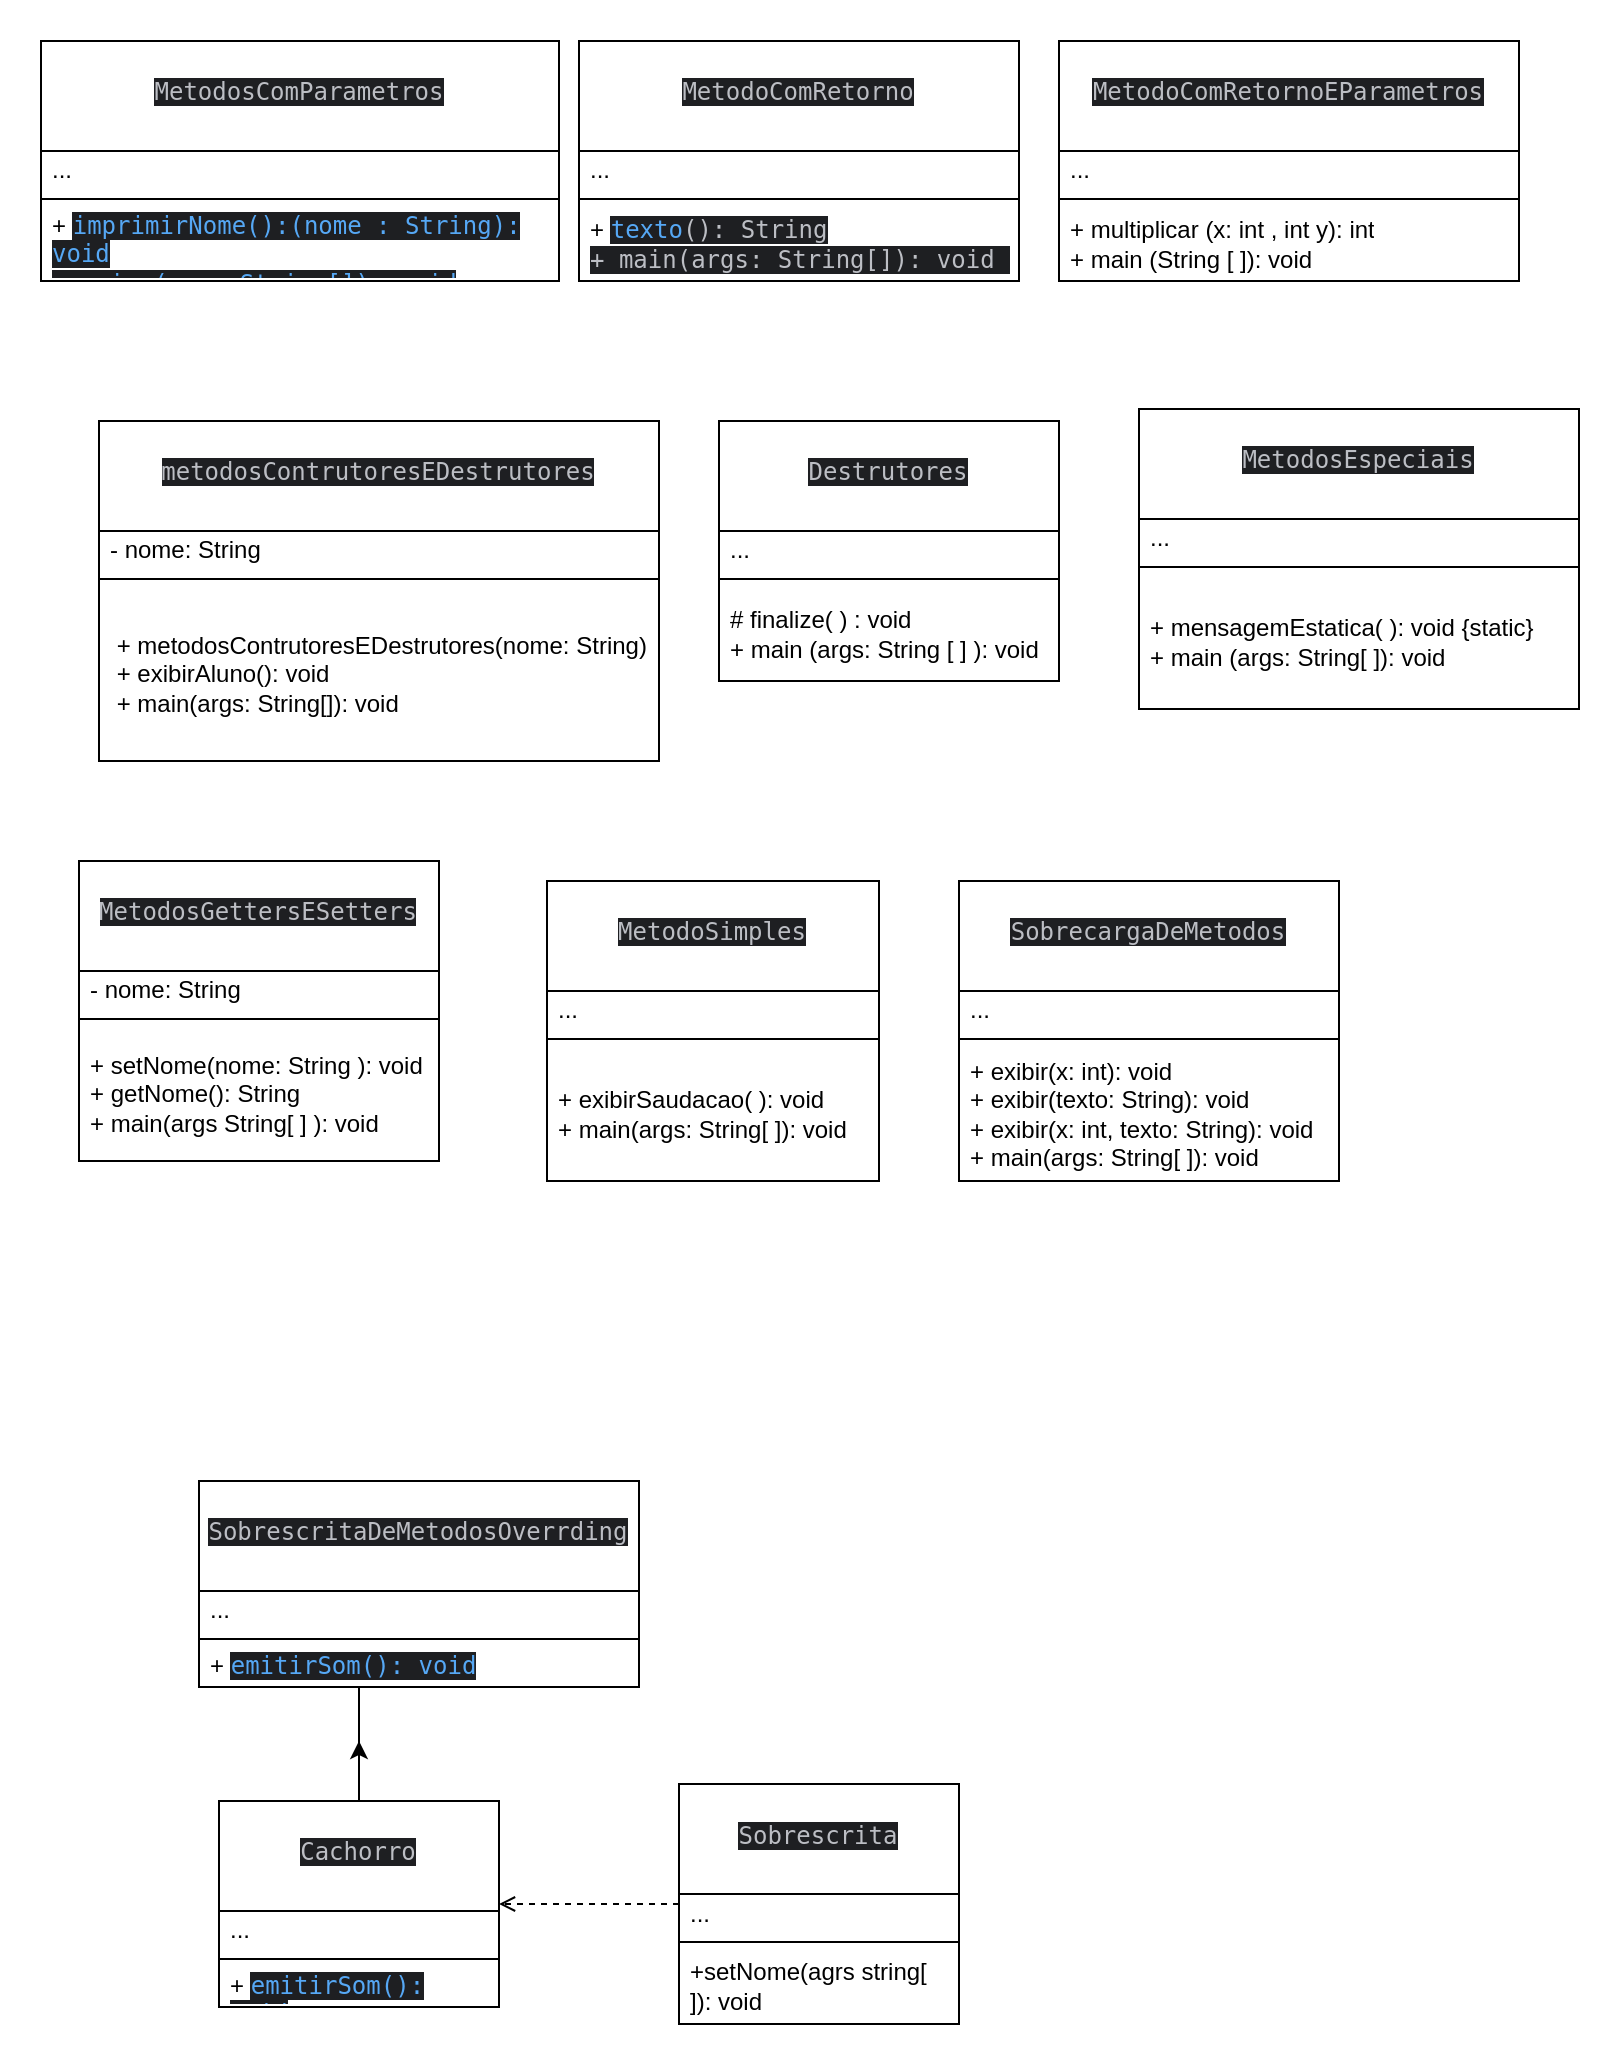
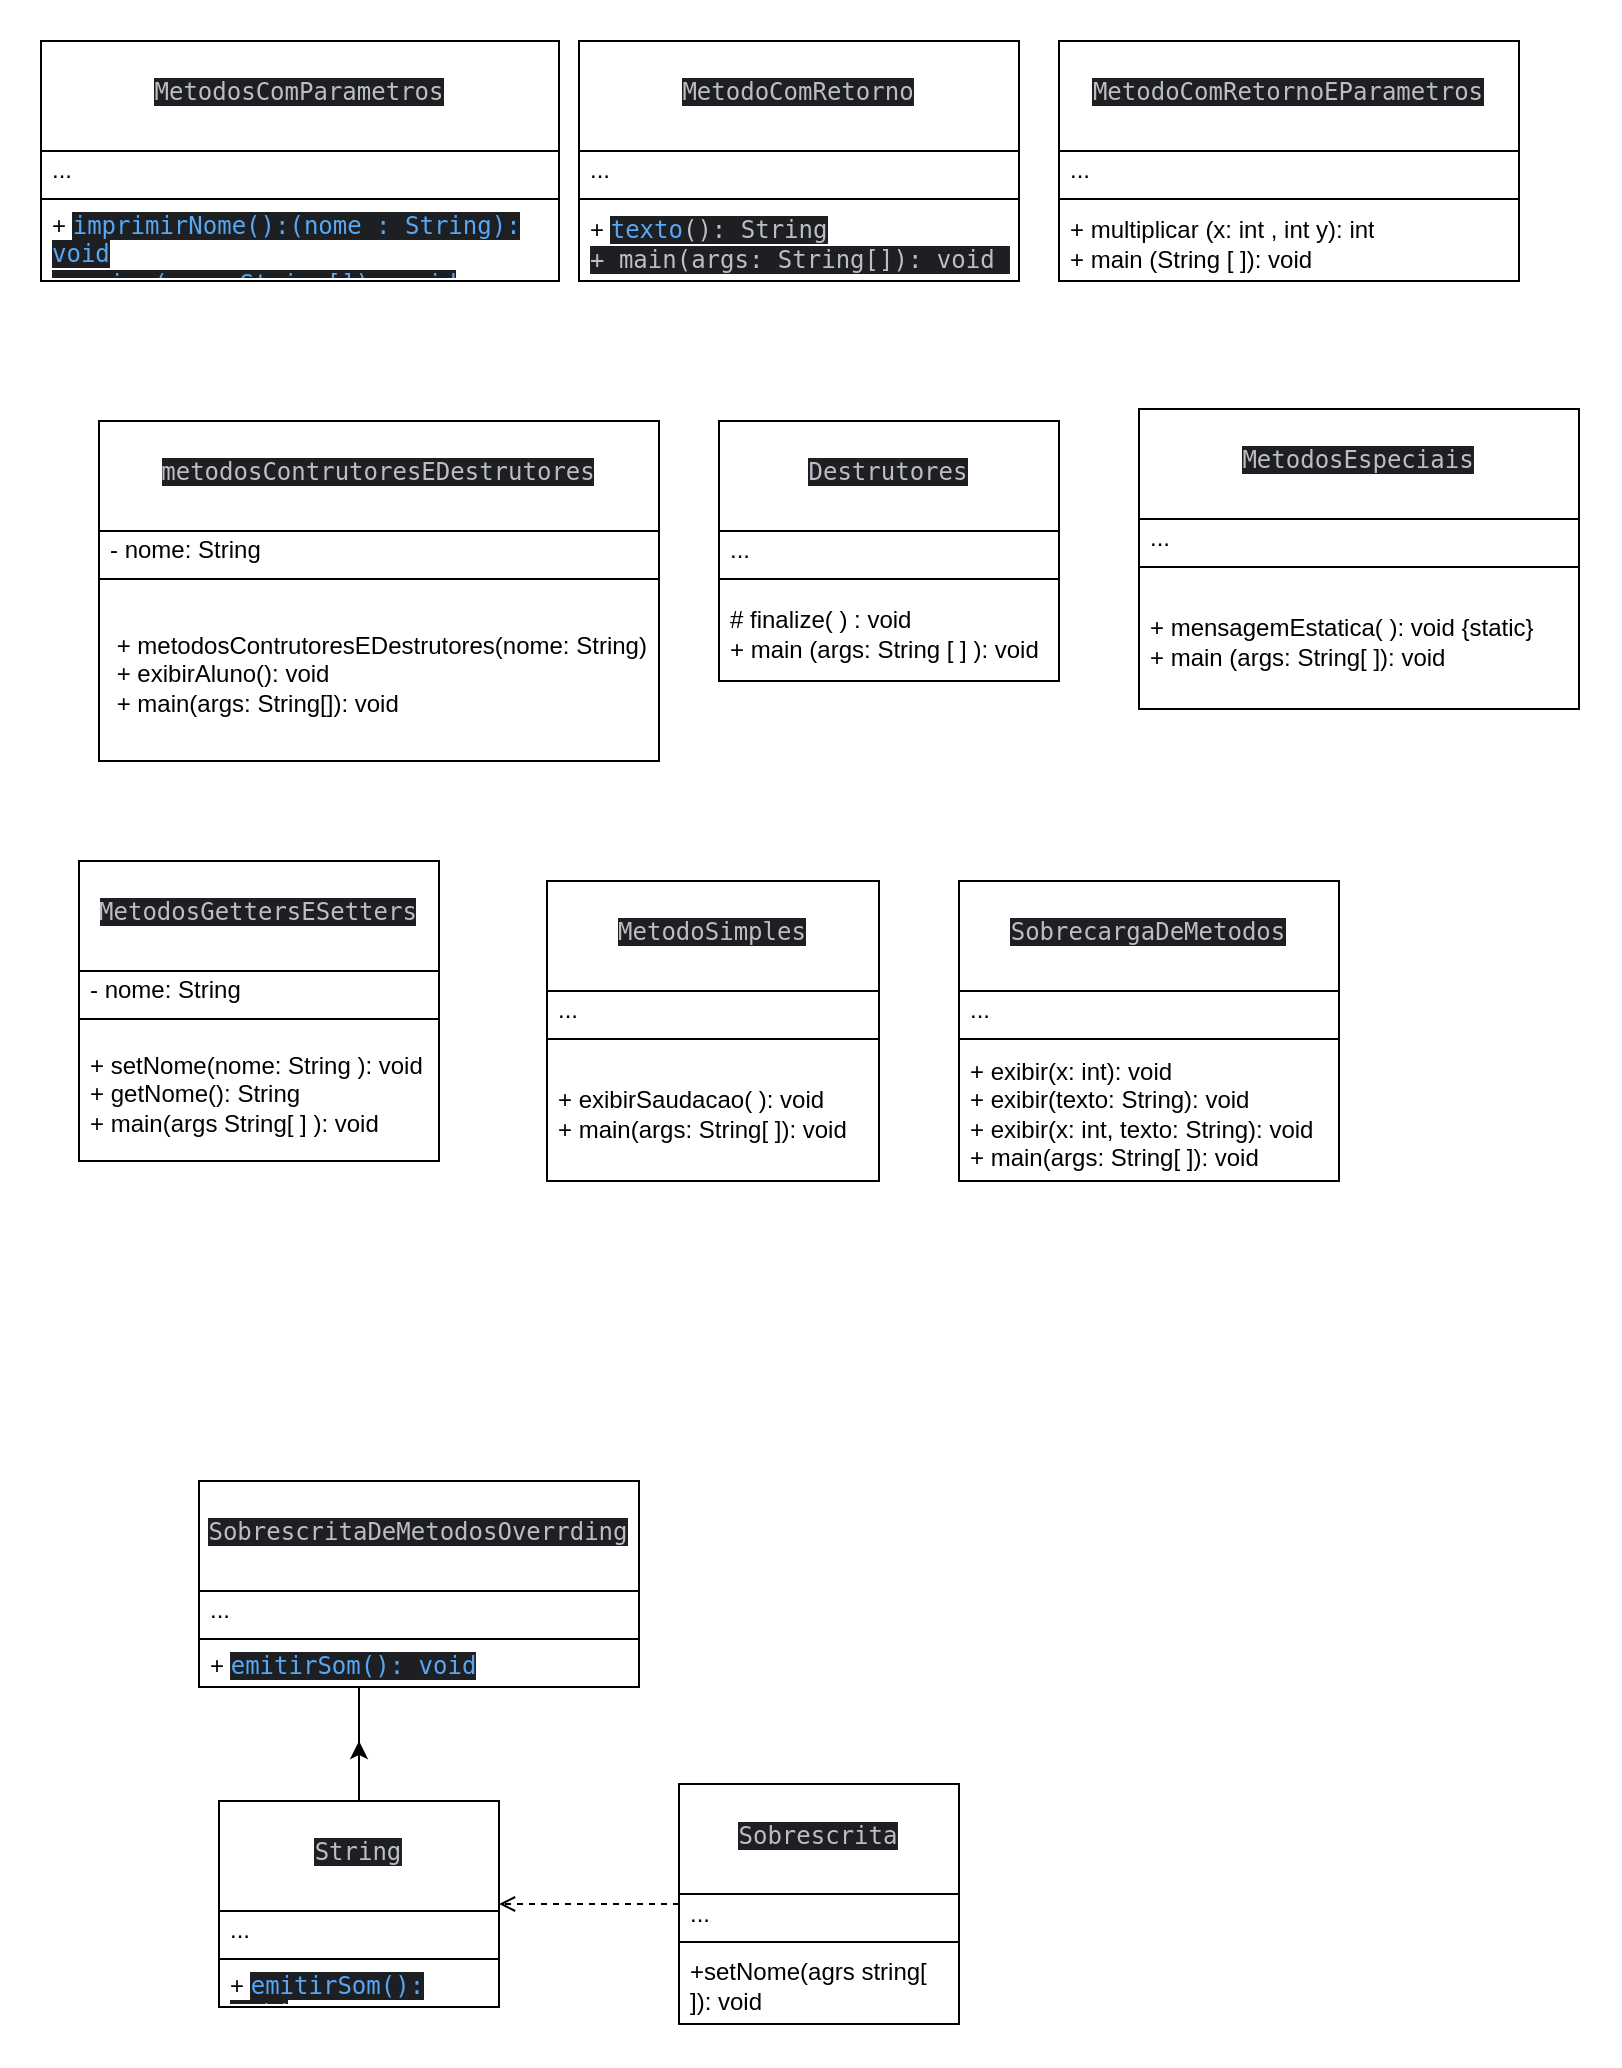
(359, 1829) -> (359, 1829)
